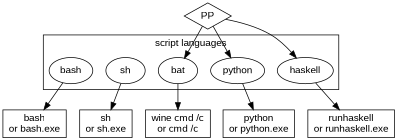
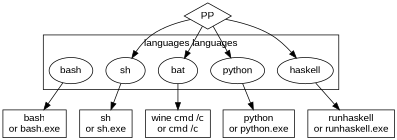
none -> (160, 30)
(191, 43) -> (191, 43)
